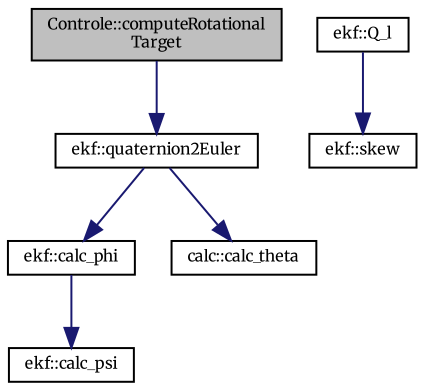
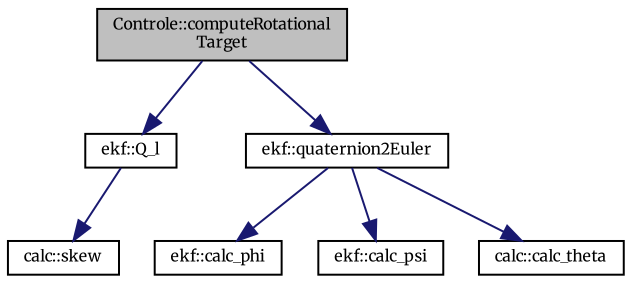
none -> (179, 90)
(363, 151) -> (63, 258)
(71, 301) -> (361, 195)
